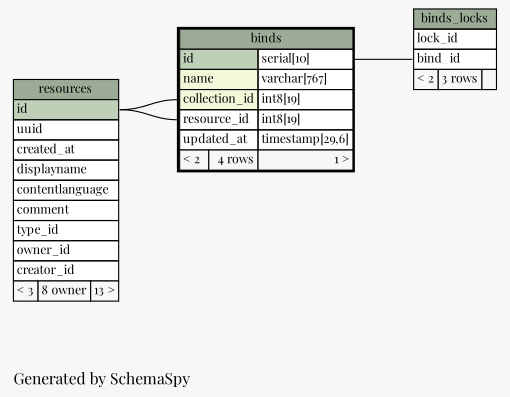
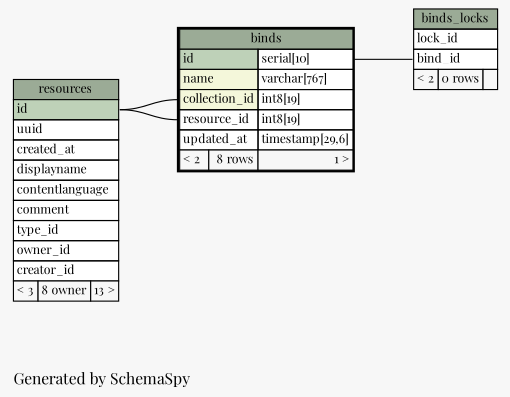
(460, 79) -> (461, 79)
(236, 160) -> (236, 160)
